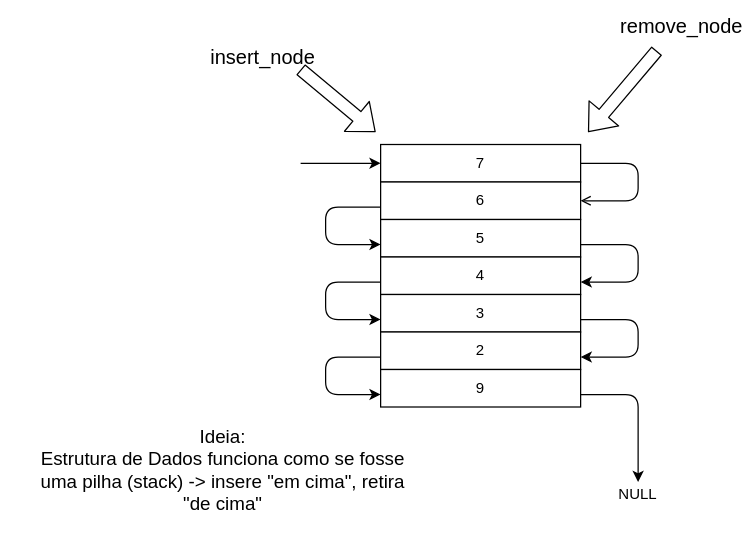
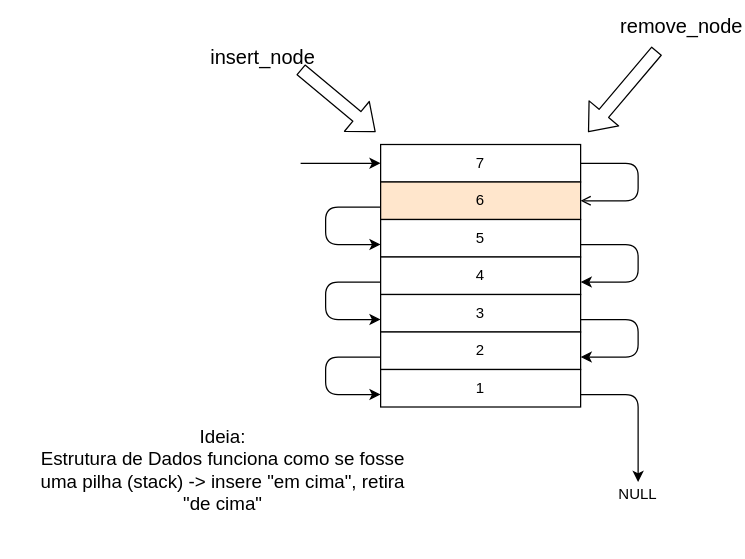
(481, 201) -> (481, 201)
(481, 388) -> (481, 388)
